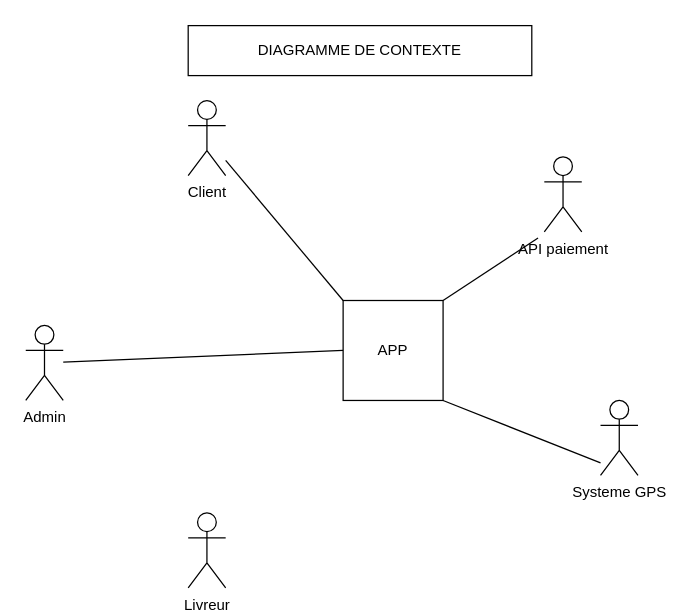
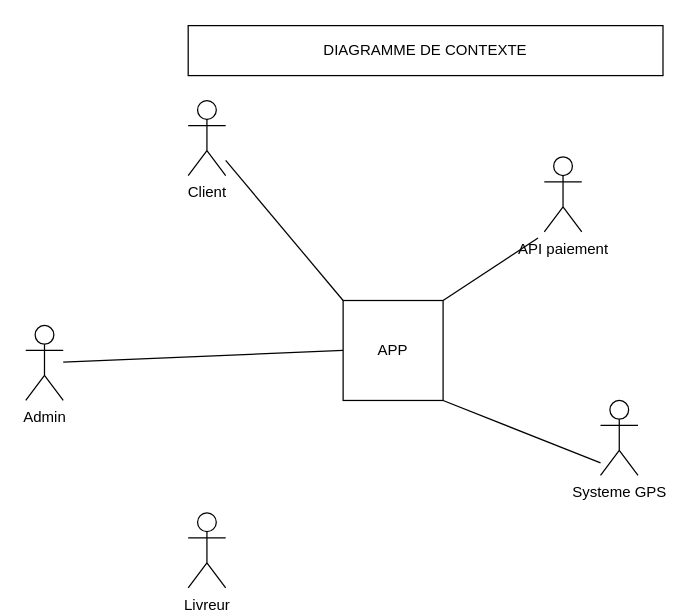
(360, 51) -> (426, 51)
